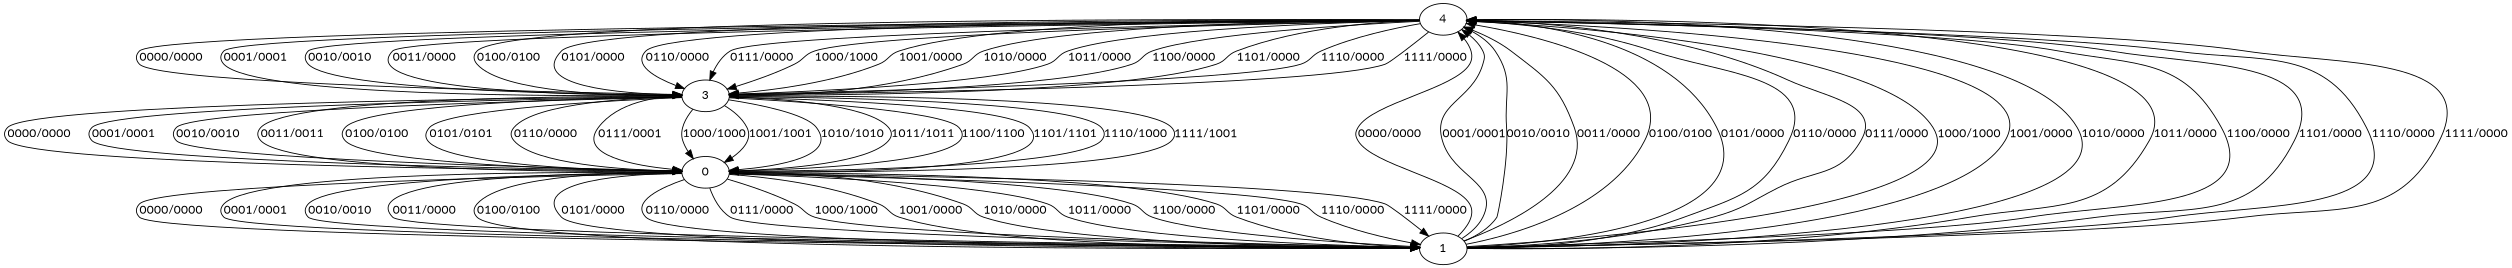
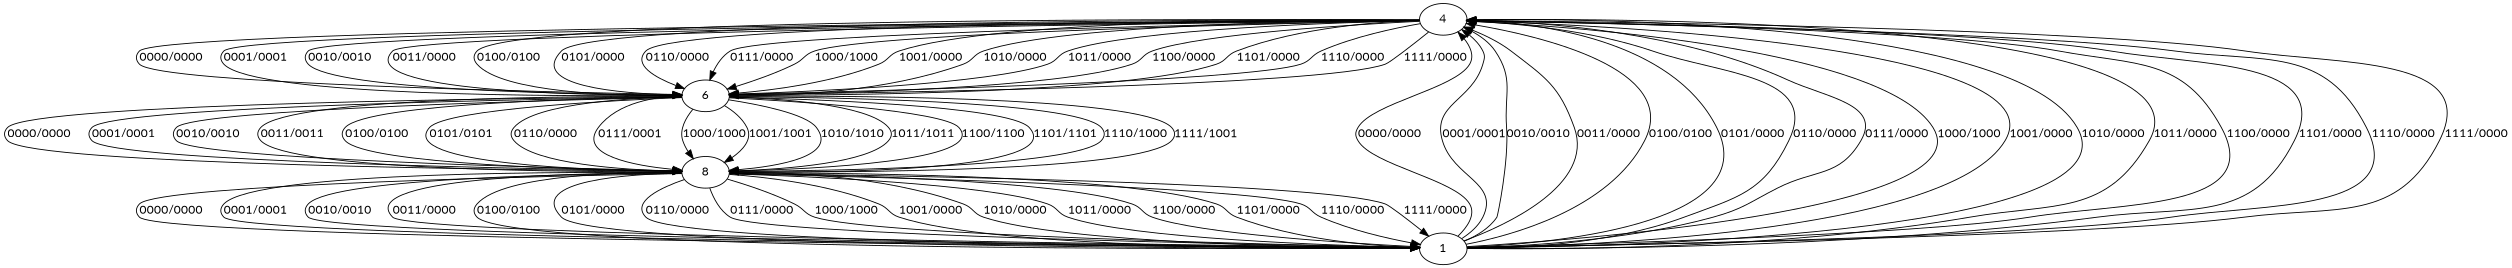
(706, 96) -> (706, 96)
(706, 172) -> (706, 172)
